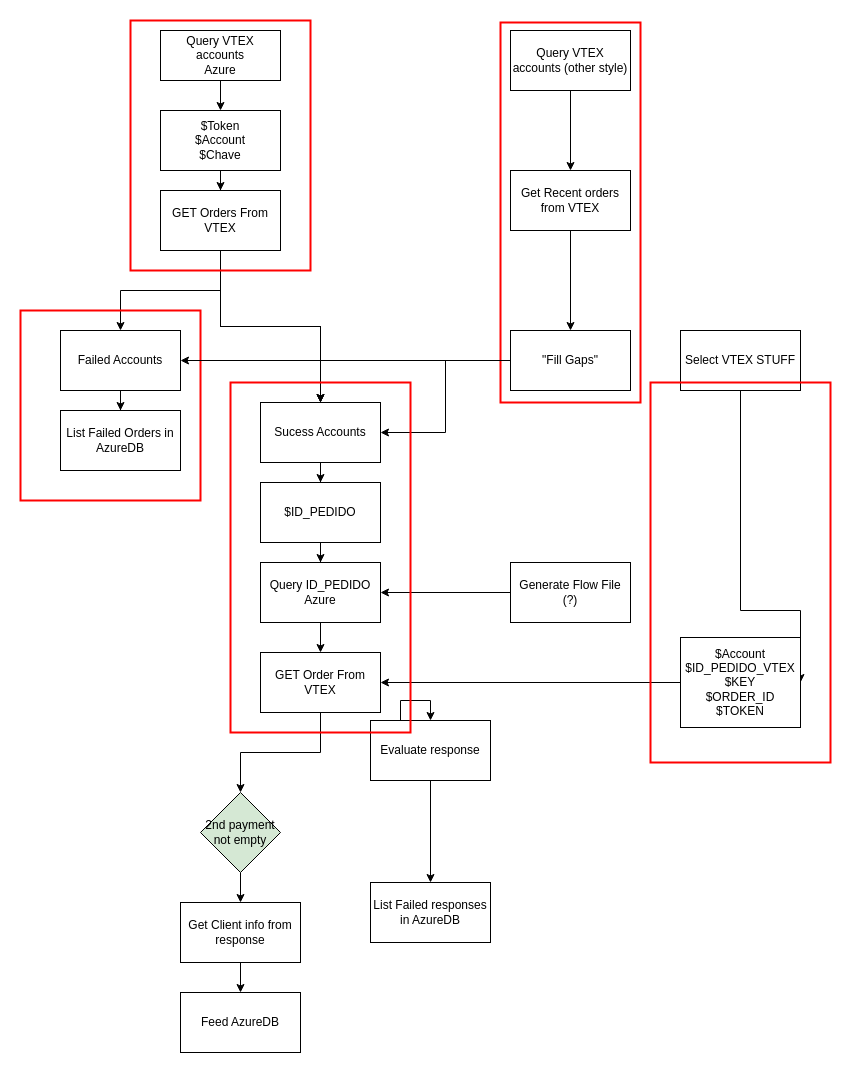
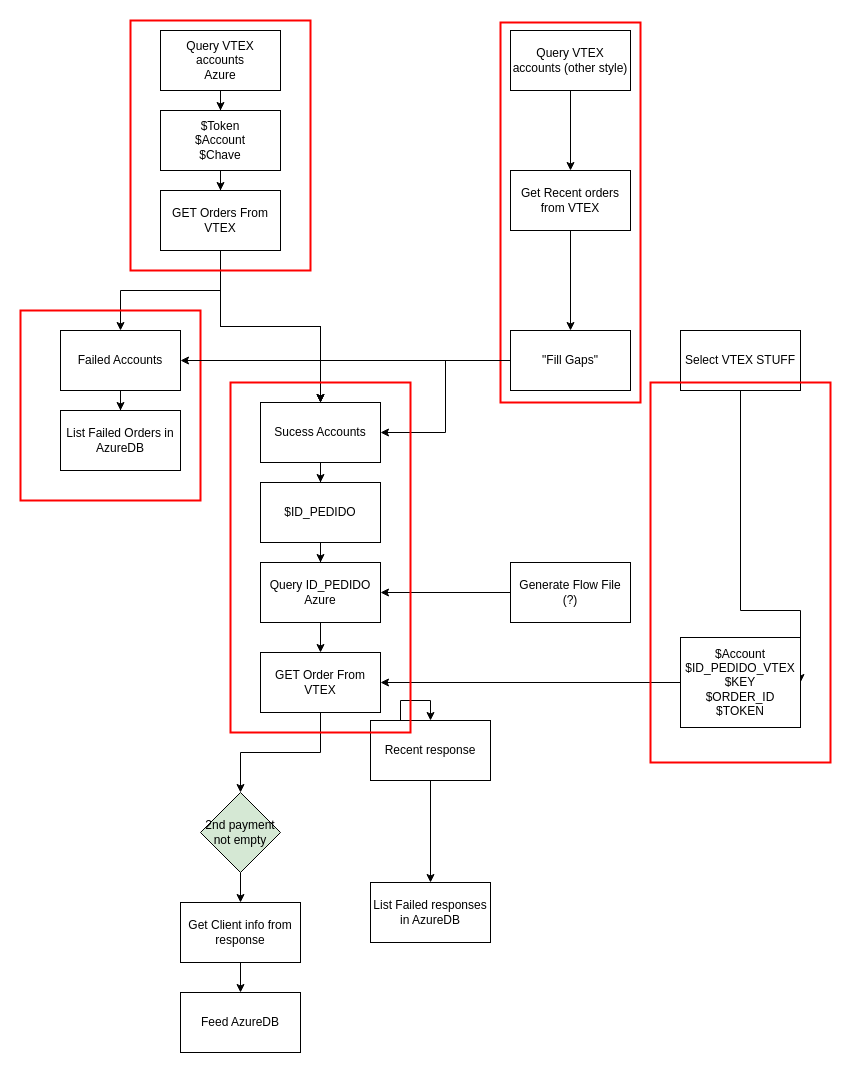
(221, 56) -> (221, 61)
(431, 751) -> (431, 751)
